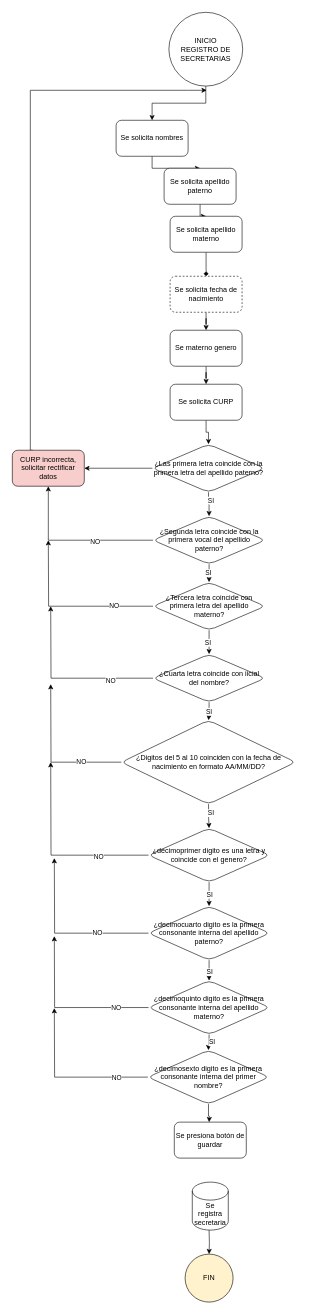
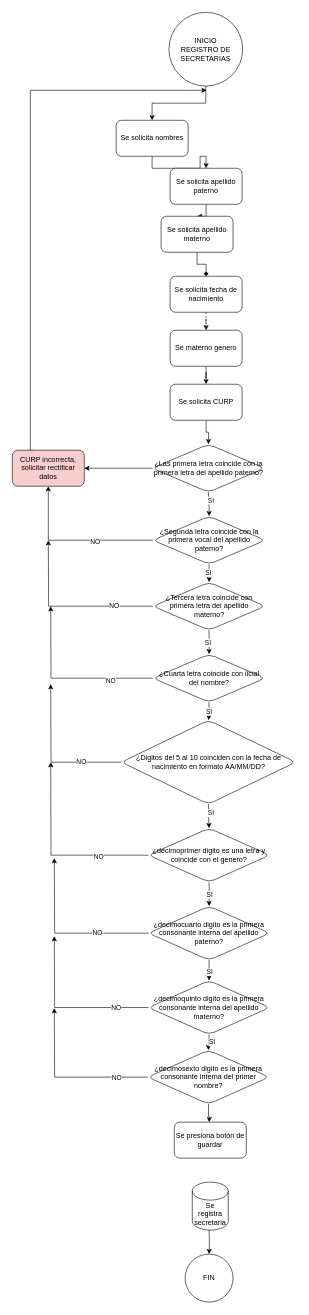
(200, 186) -> (206, 186)
(206, 234) -> (197, 234)
(206, 294) -> (206, 294)
(206, 323) -> (206, 323)
(209, 1278) -> (209, 1278)
